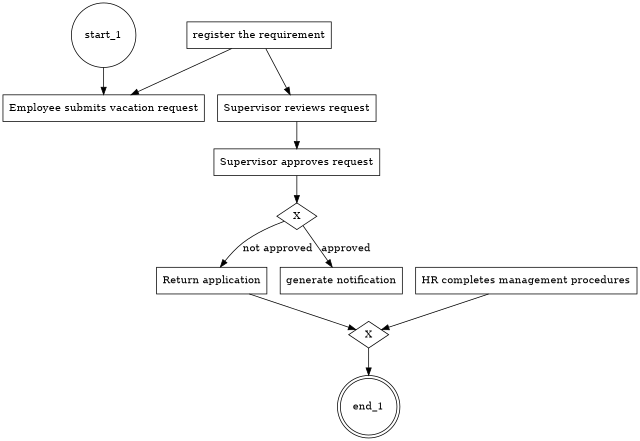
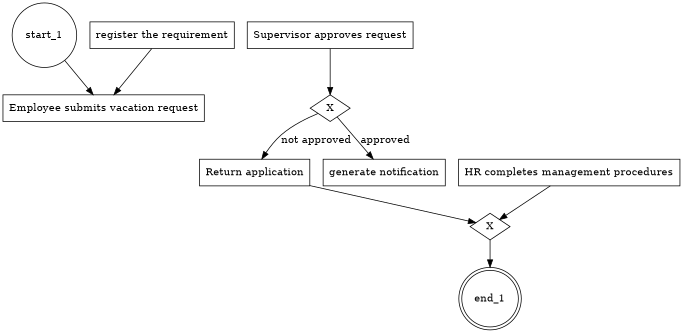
(297, 108) -> none
